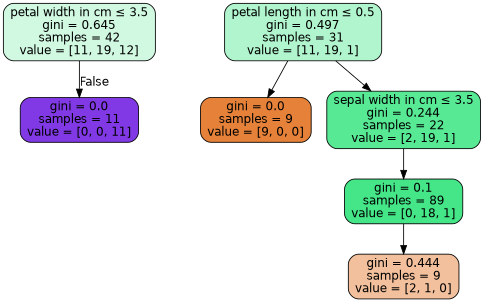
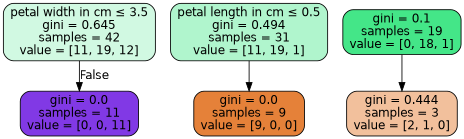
(303, 25) -> (249, 25)
(404, 120) -> none
(404, 201) -> (402, 32)
(404, 276) -> (402, 113)
